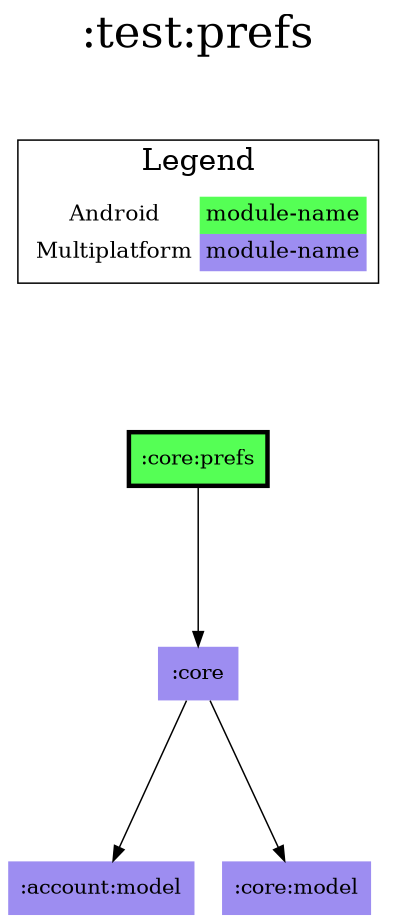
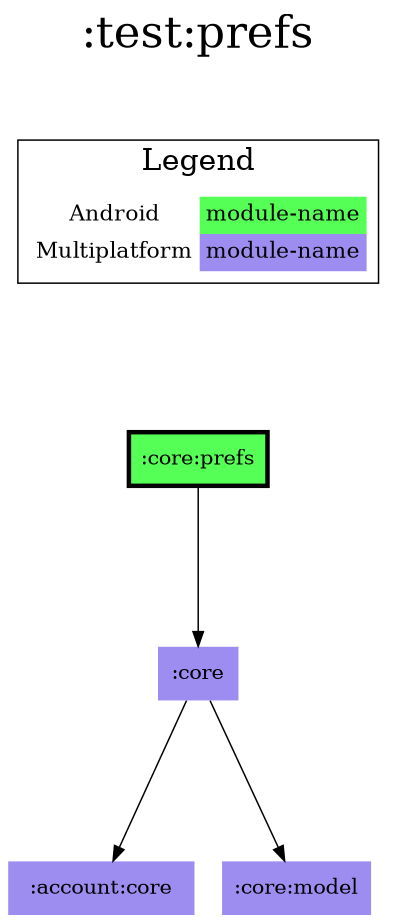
(101, 888) -> (101, 888)
